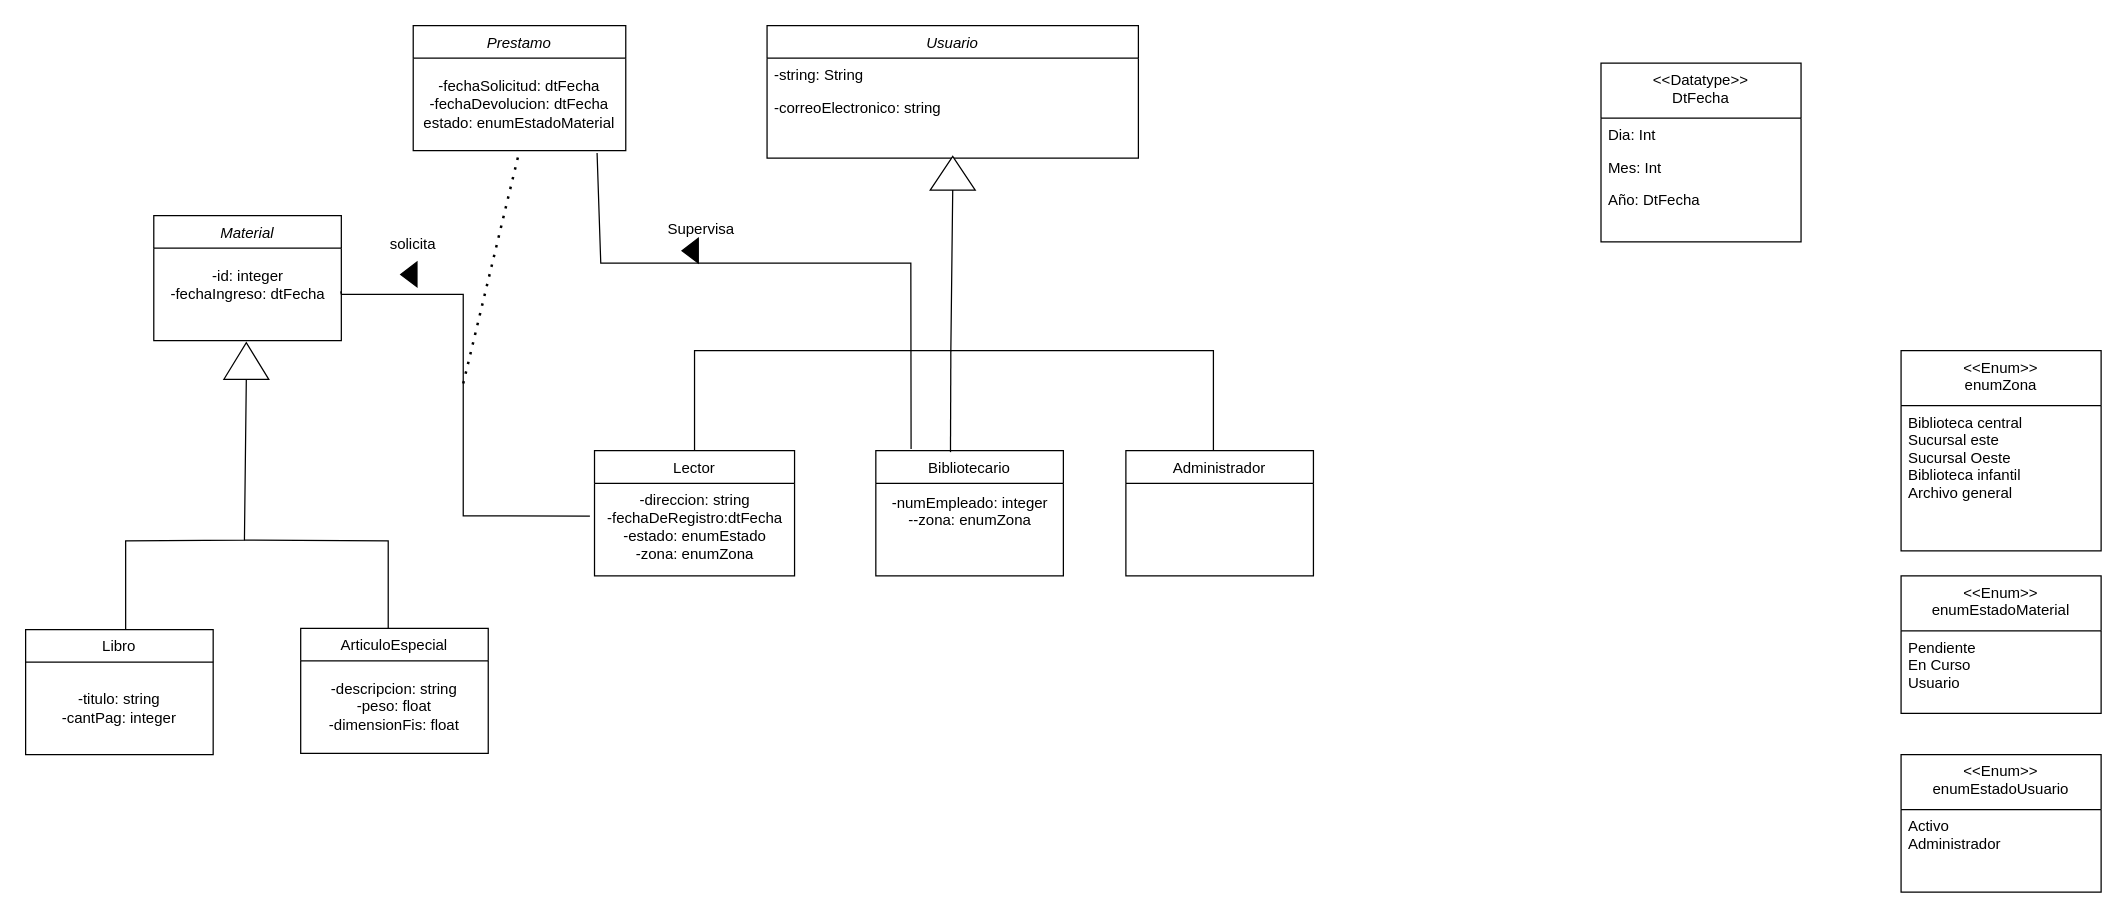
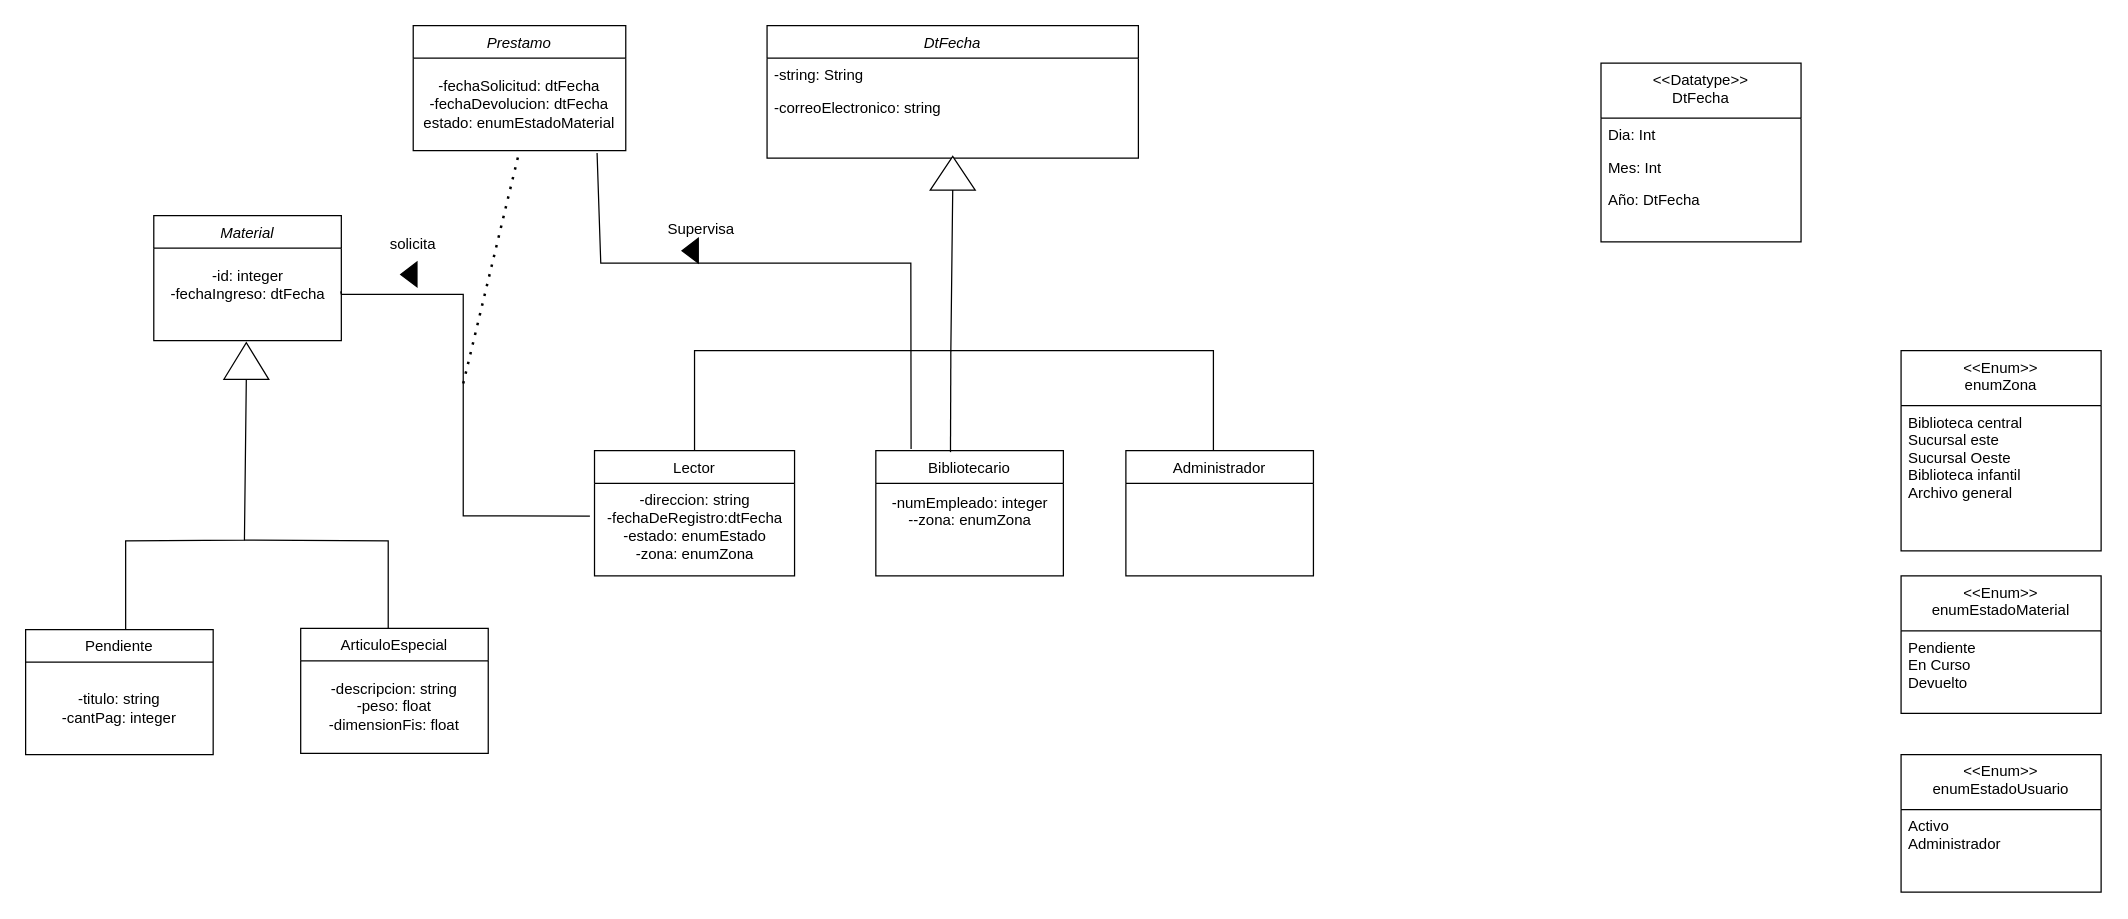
(952, 43) -> (952, 43)
(119, 646) -> (119, 646)
(1943, 648) -> (1943, 648)
